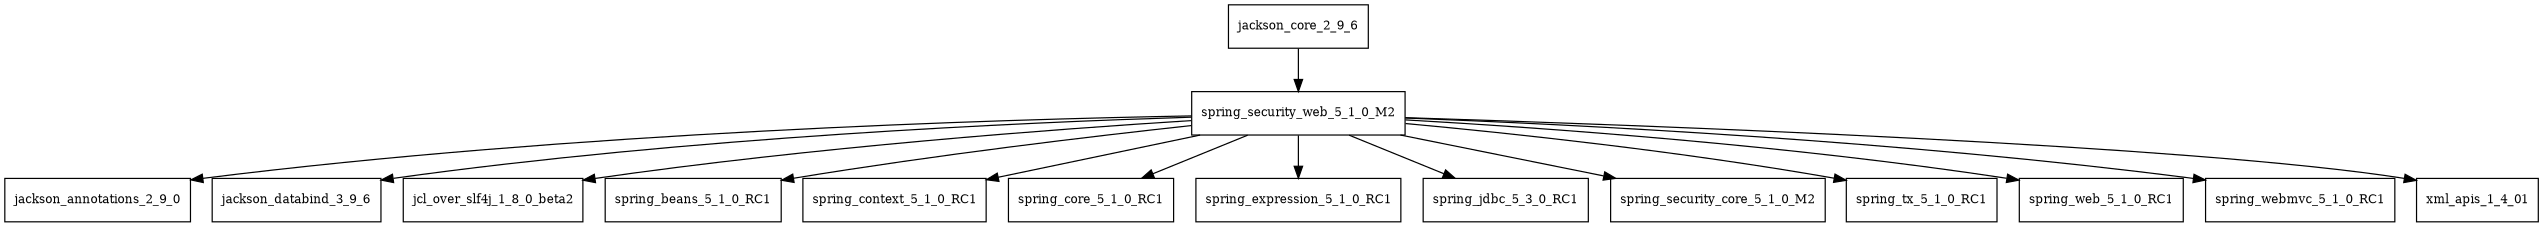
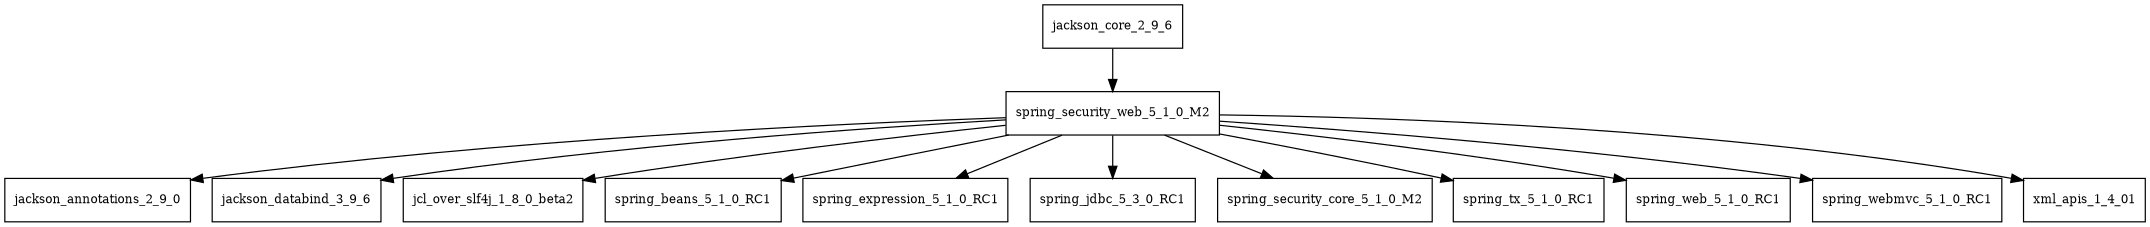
(895, 200) -> none
(1091, 200) -> none
